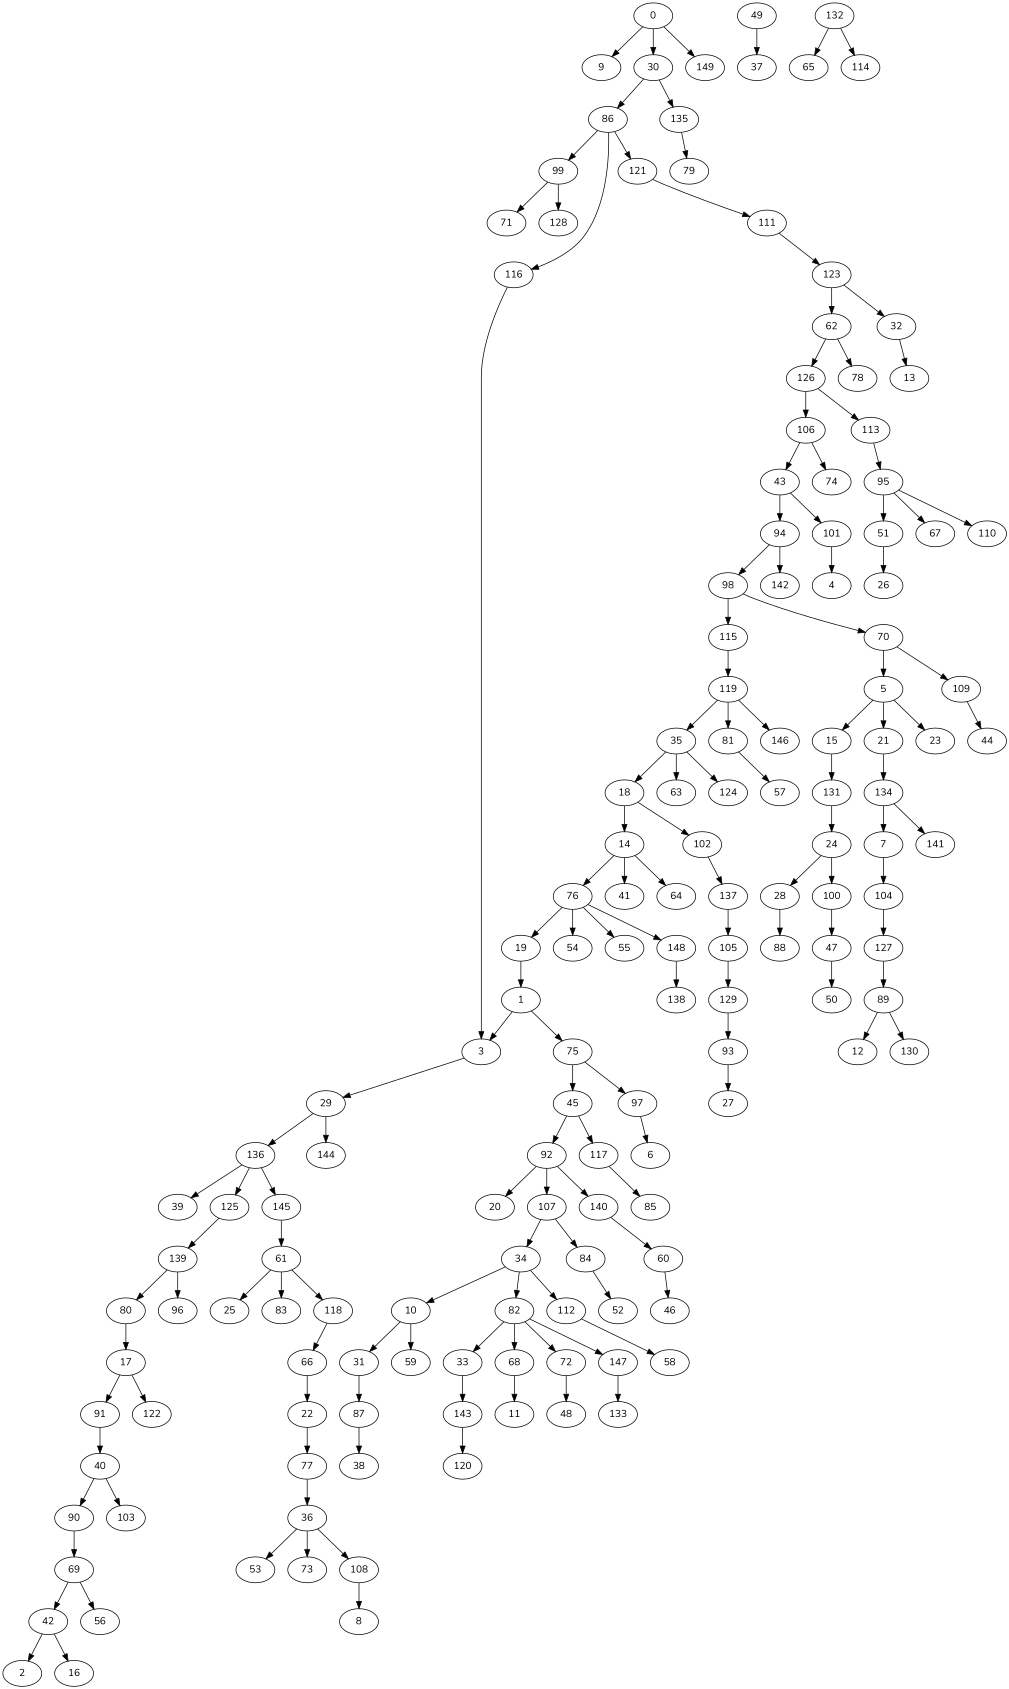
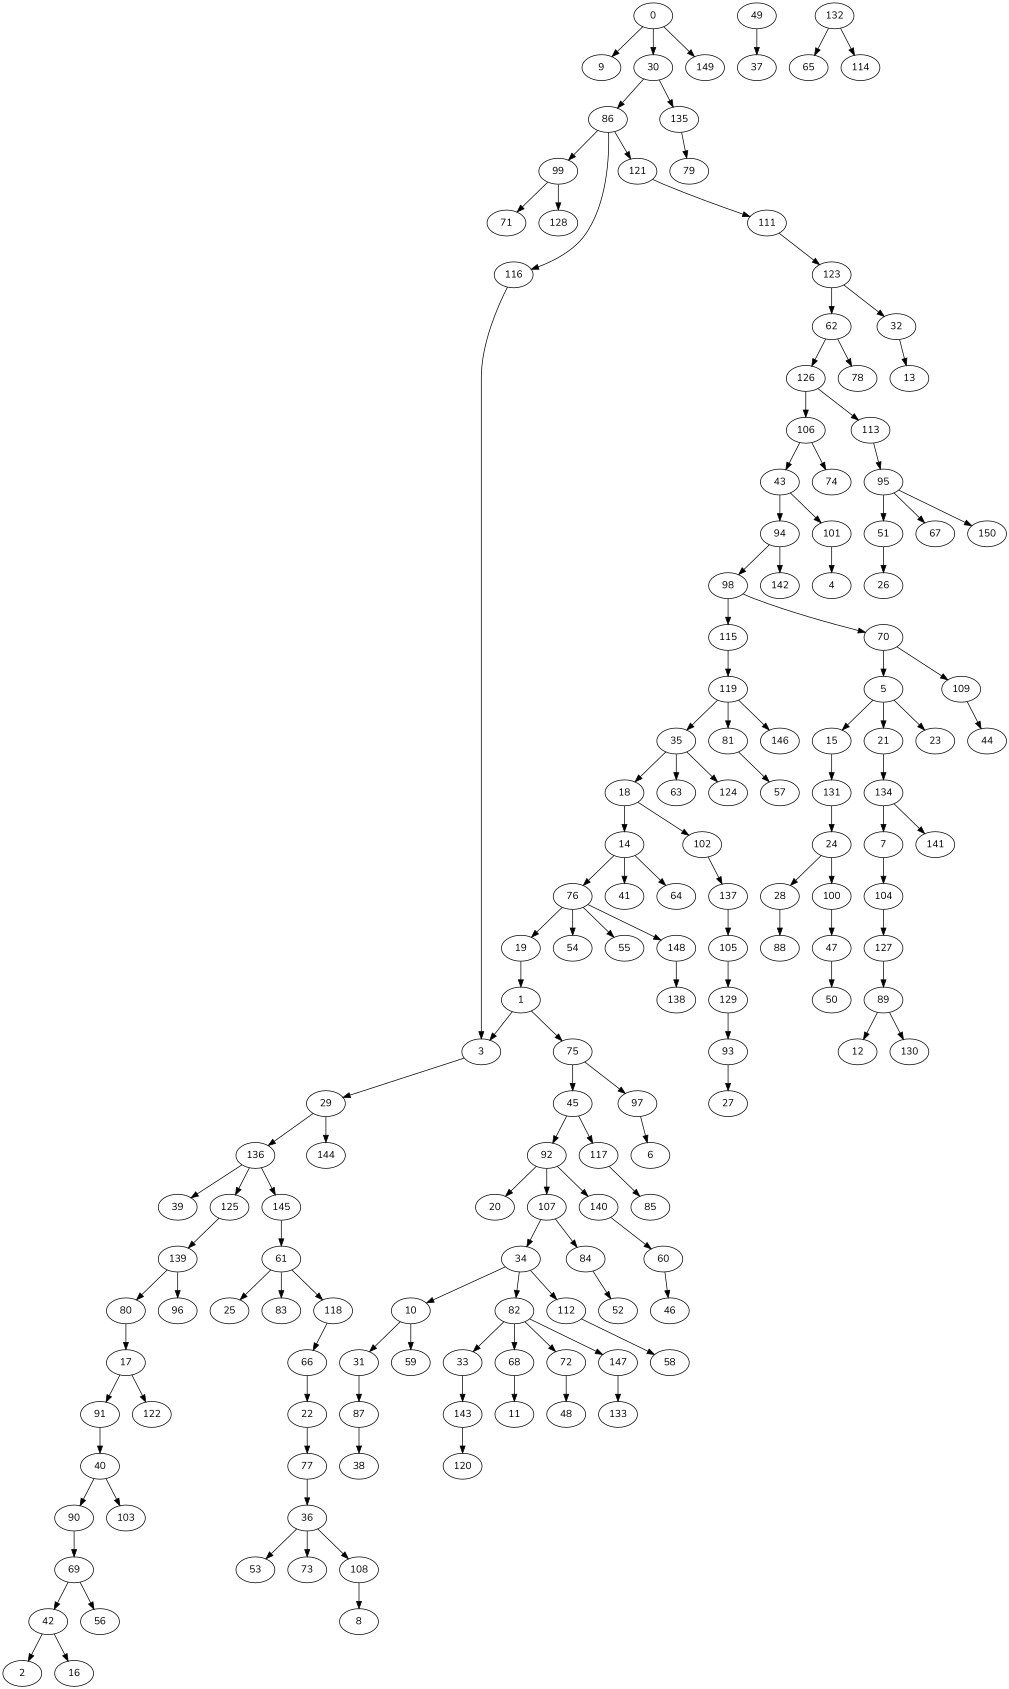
(987, 534) -> (987, 534)
